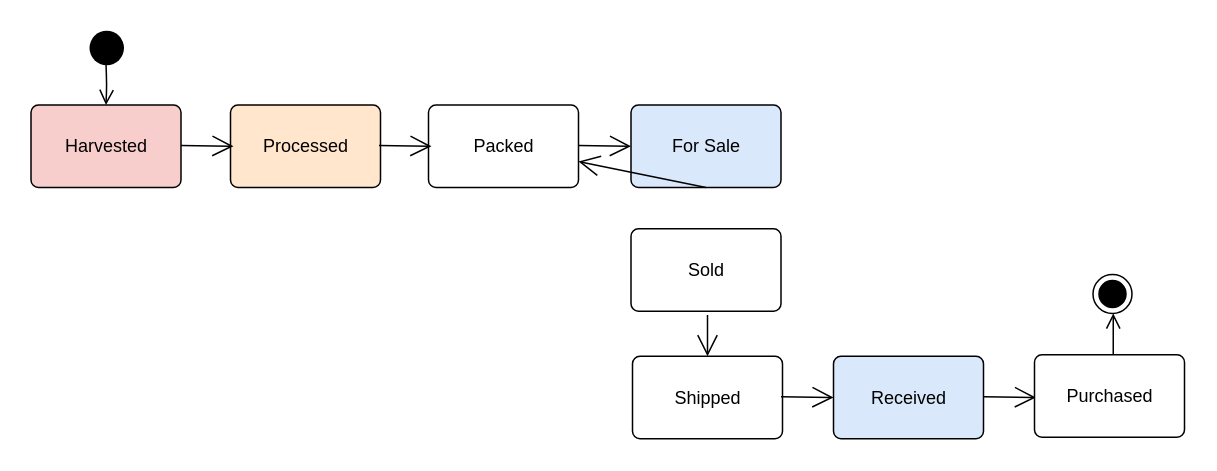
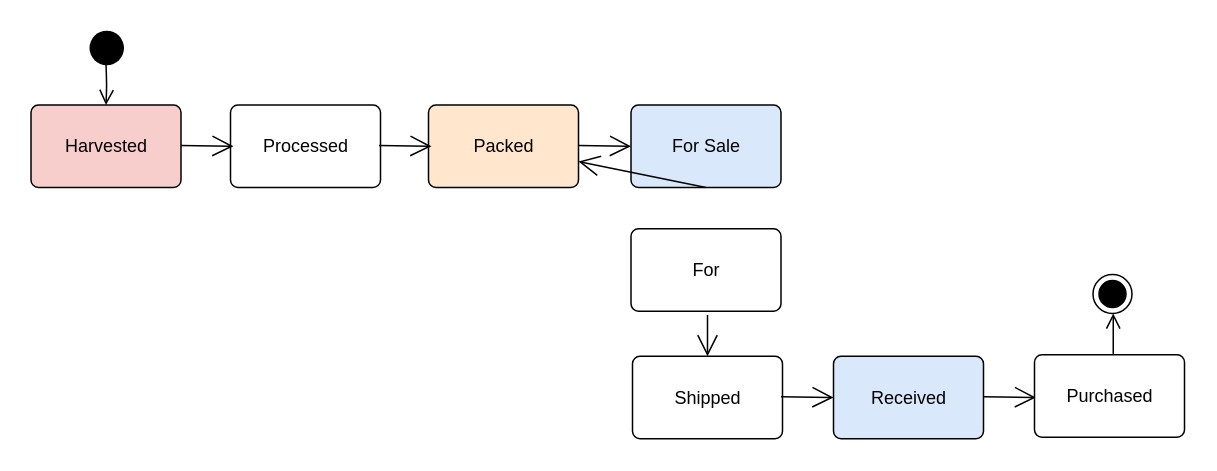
(305, 146) -> (305, 146)
(503, 146) -> (503, 146)
(707, 271) -> (707, 271)
